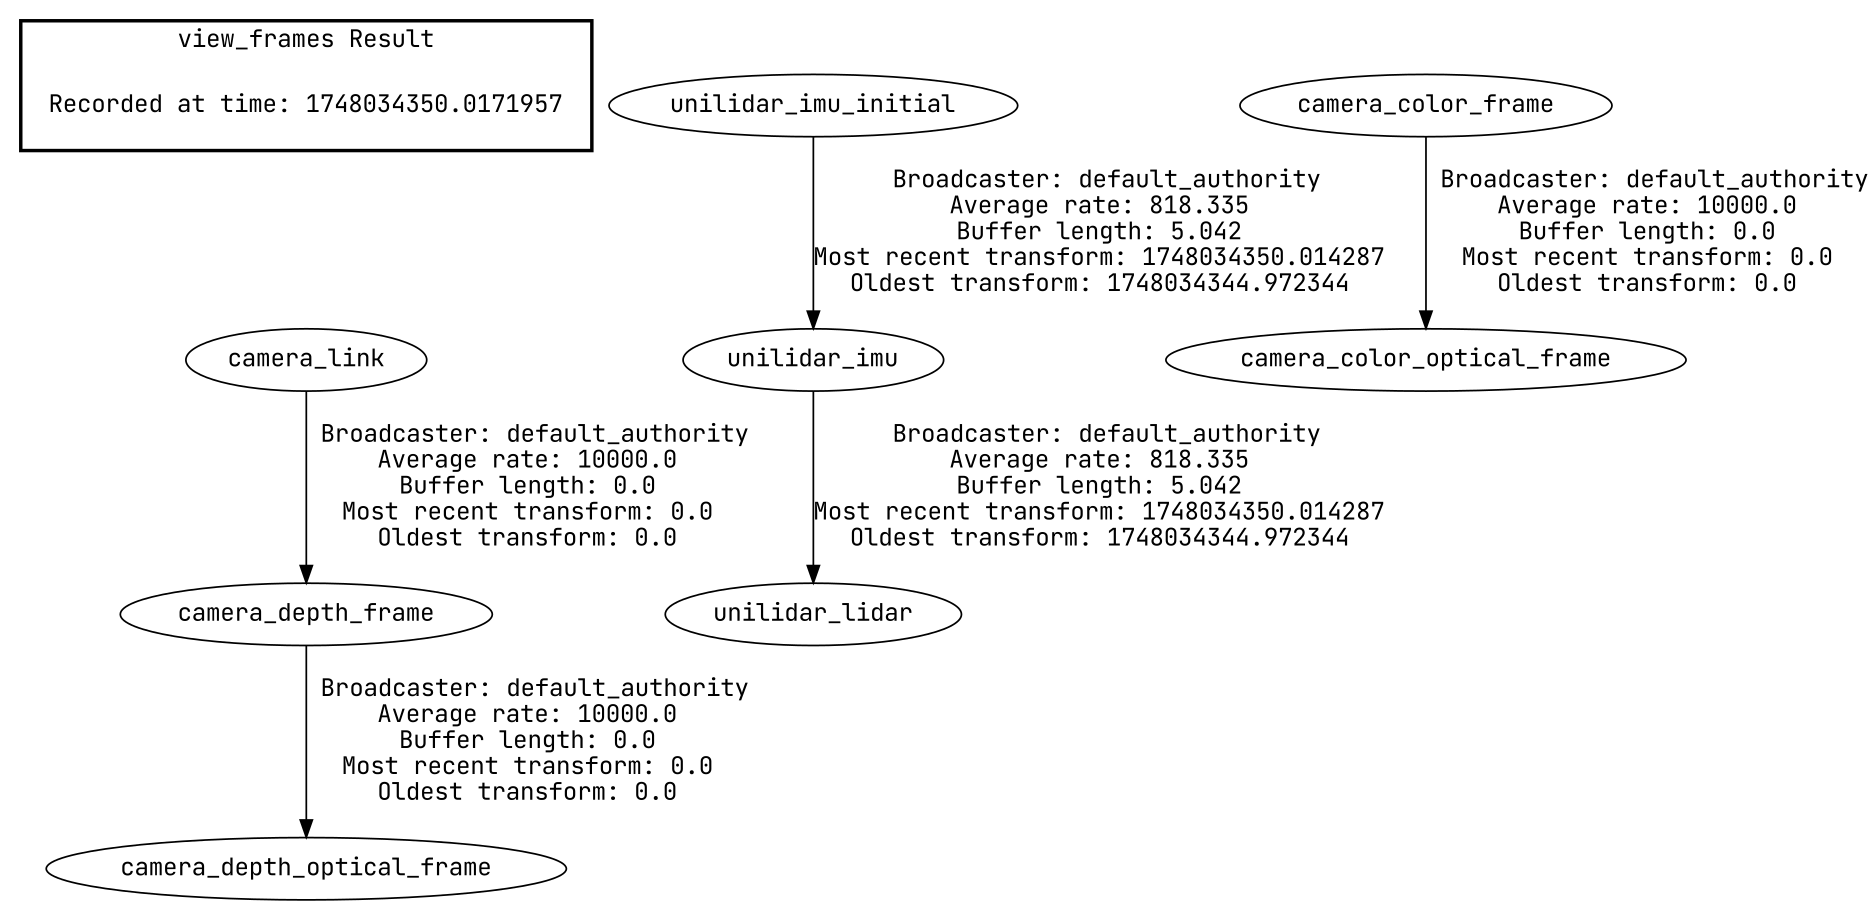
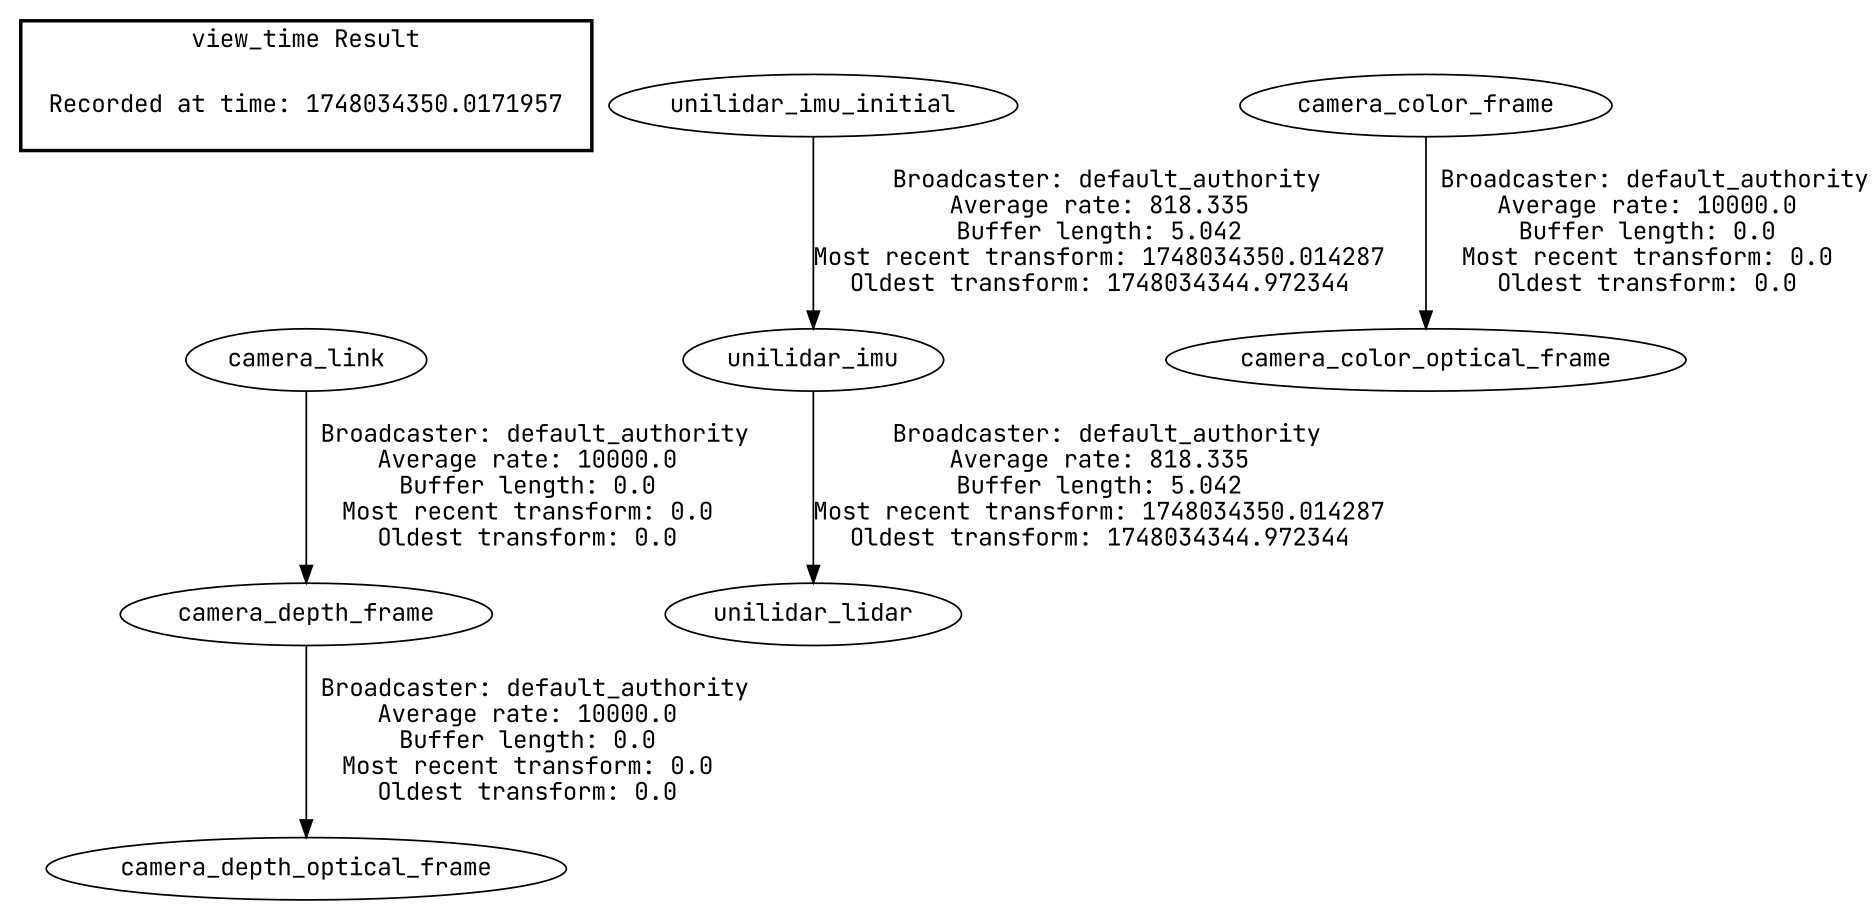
(306, 41) -> (306, 41)
